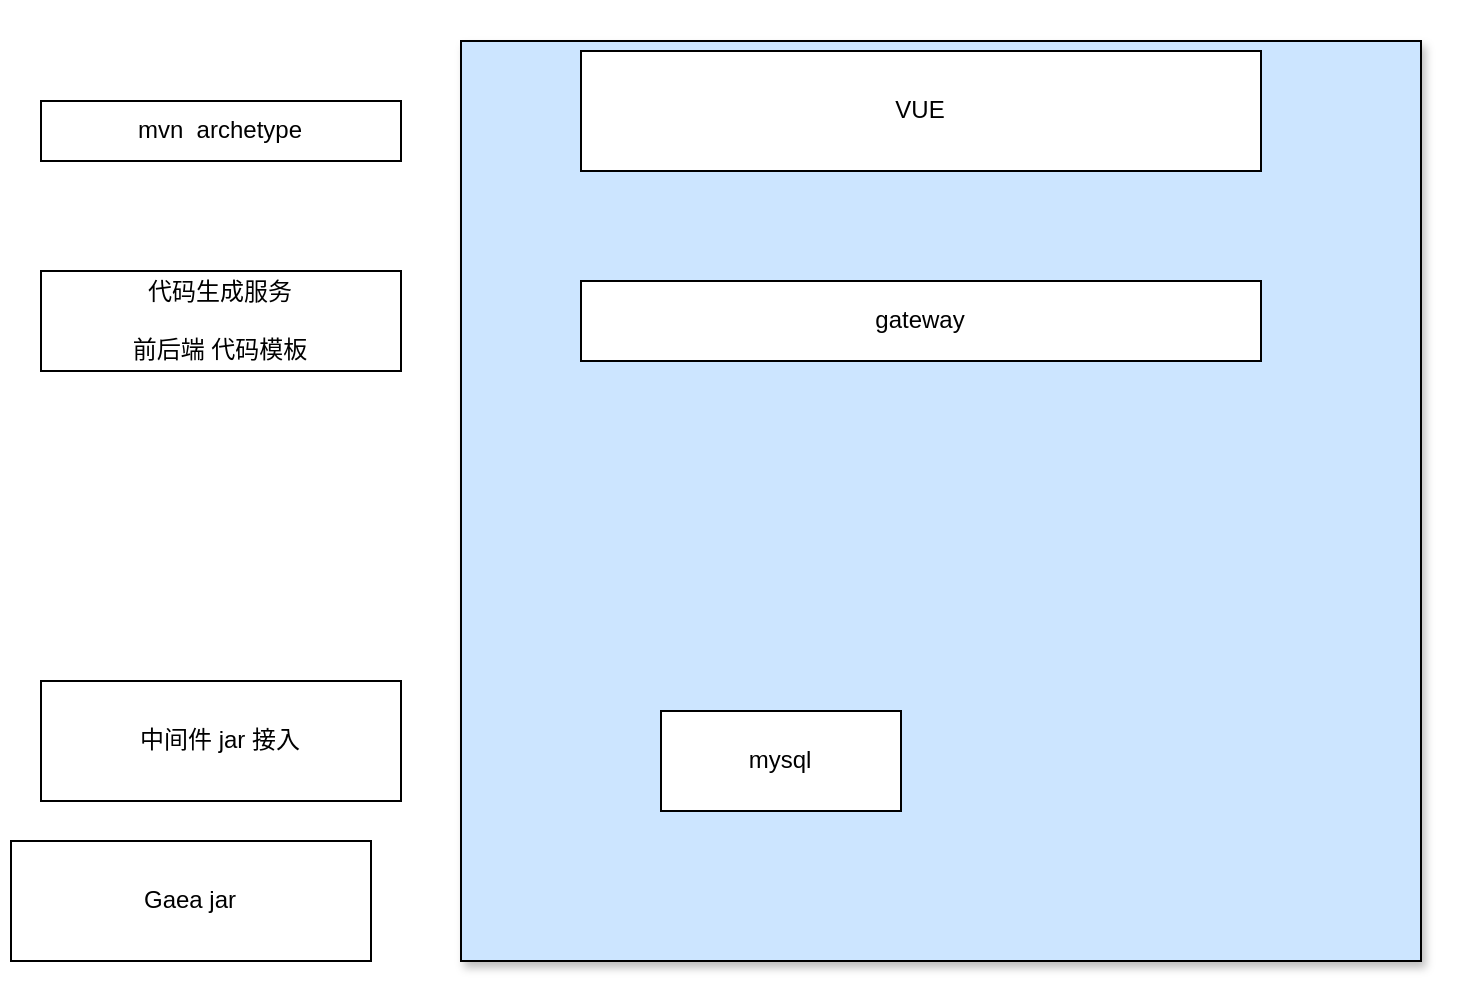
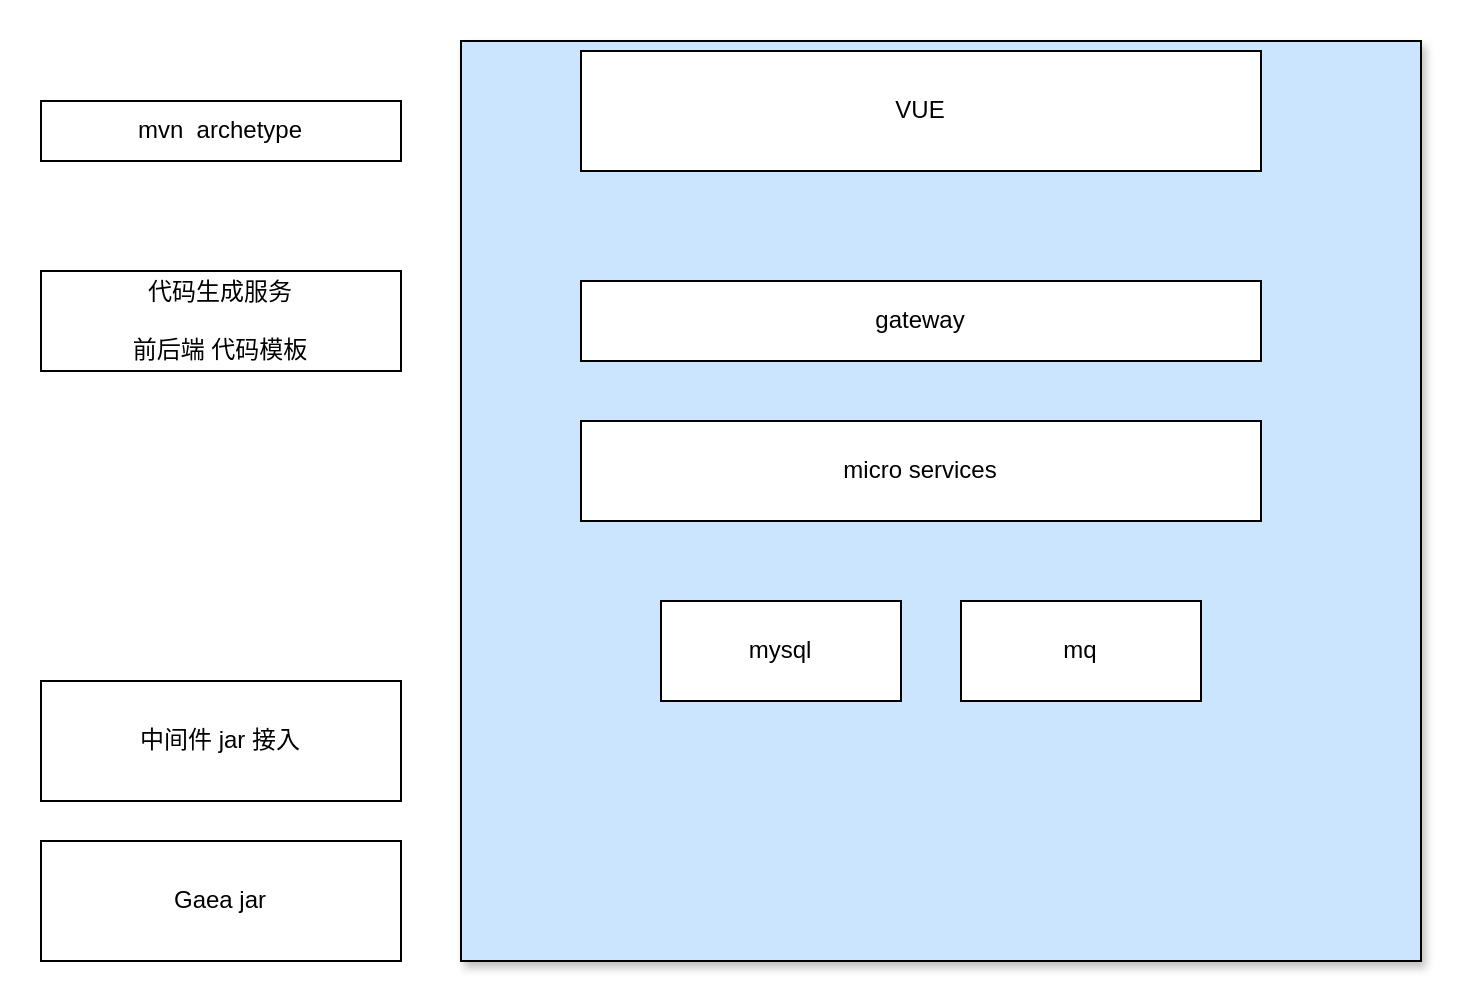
none -> (921, 471)
none -> (1081, 651)
(781, 761) -> (781, 651)
(191, 901) -> (221, 901)
